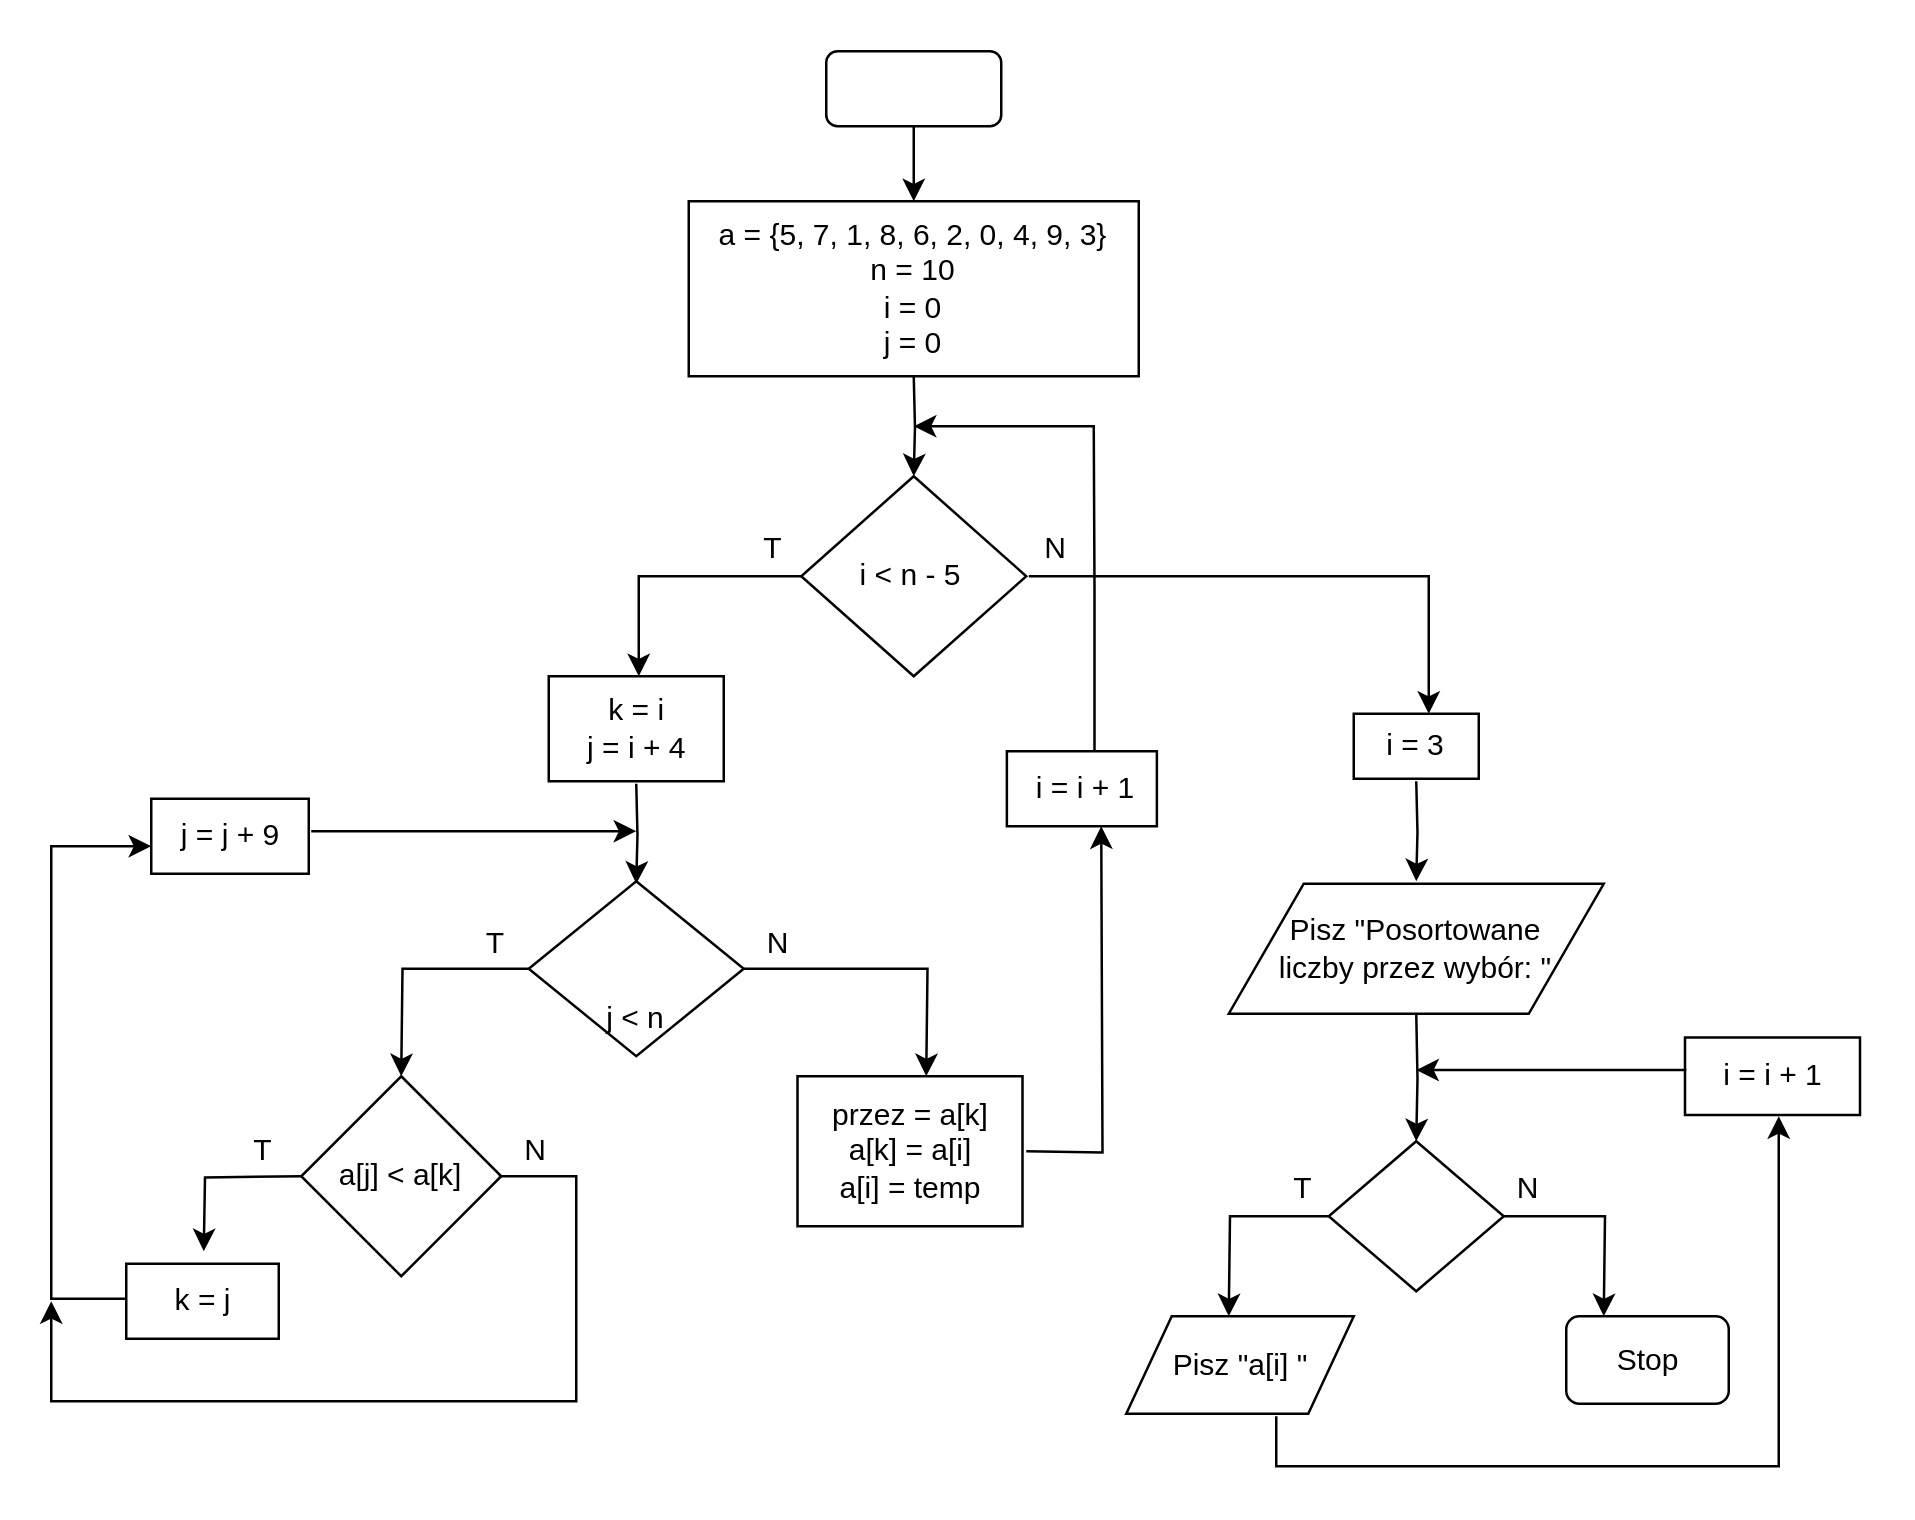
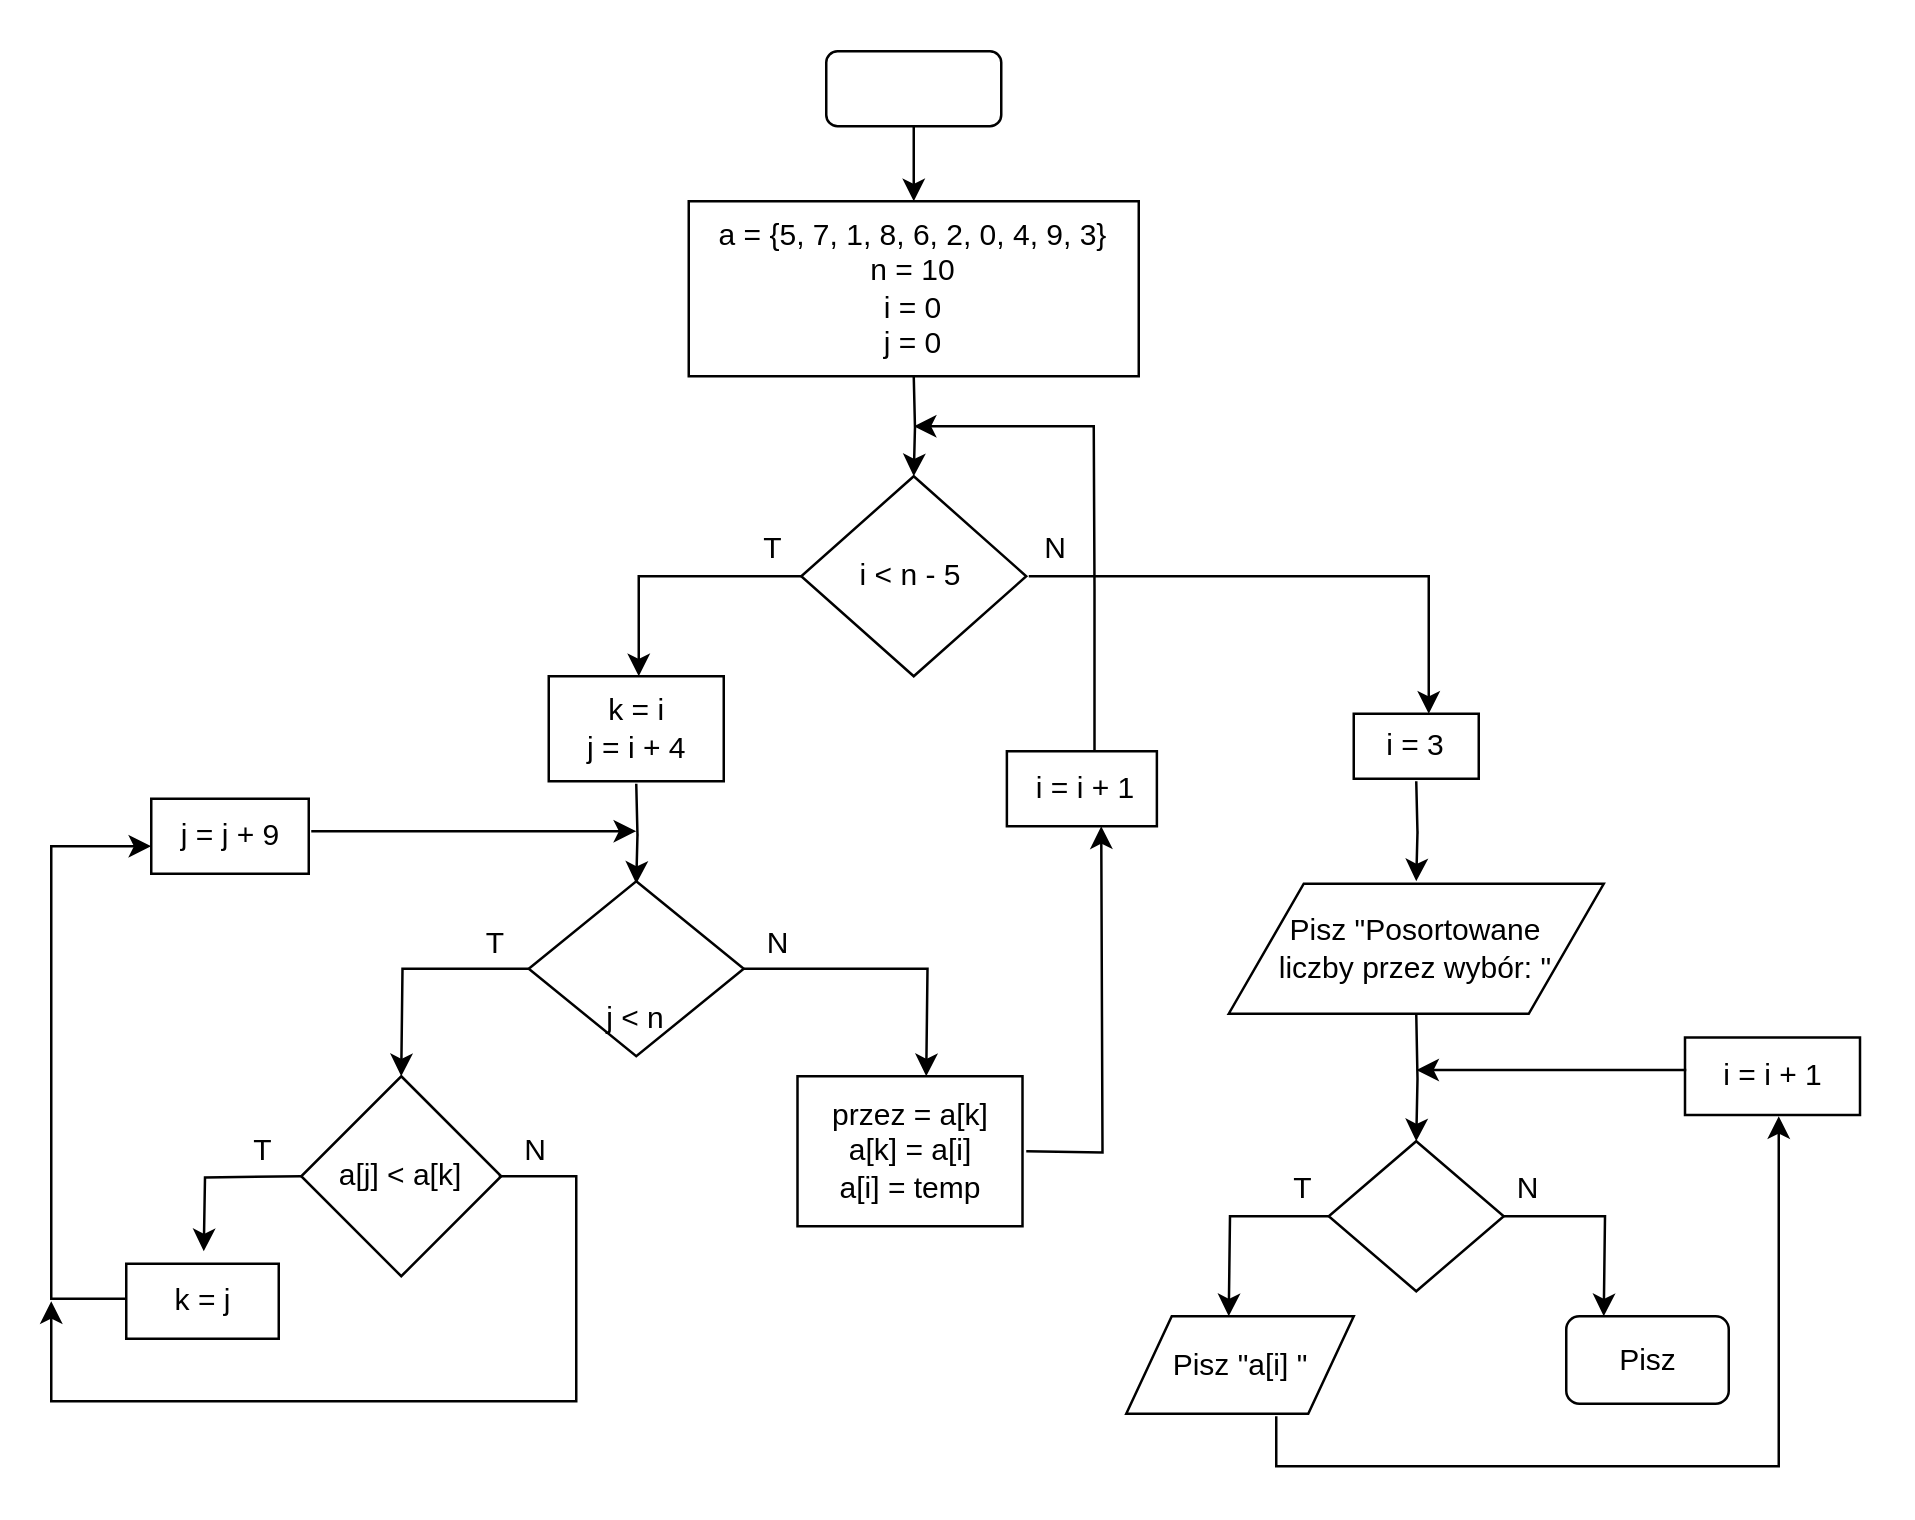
(1649, 1361) -> (1649, 1361)
